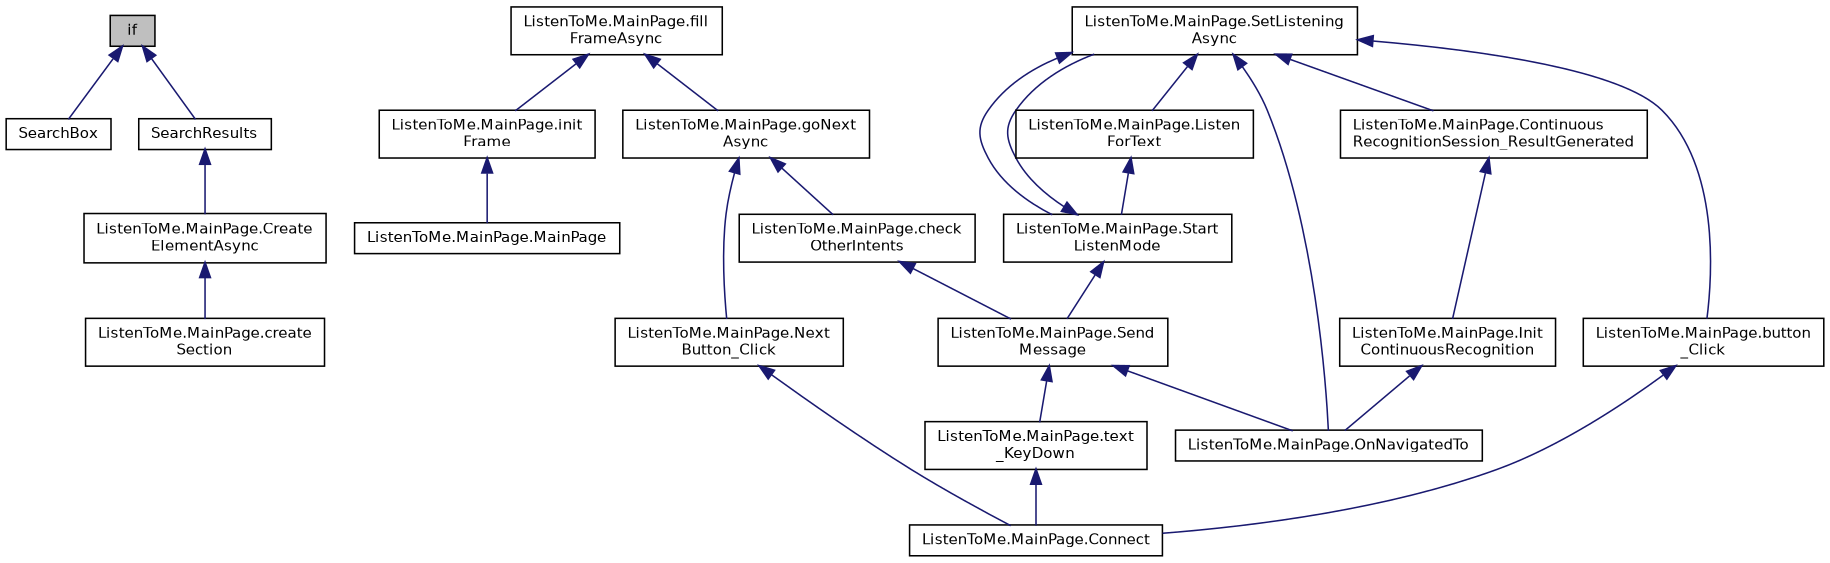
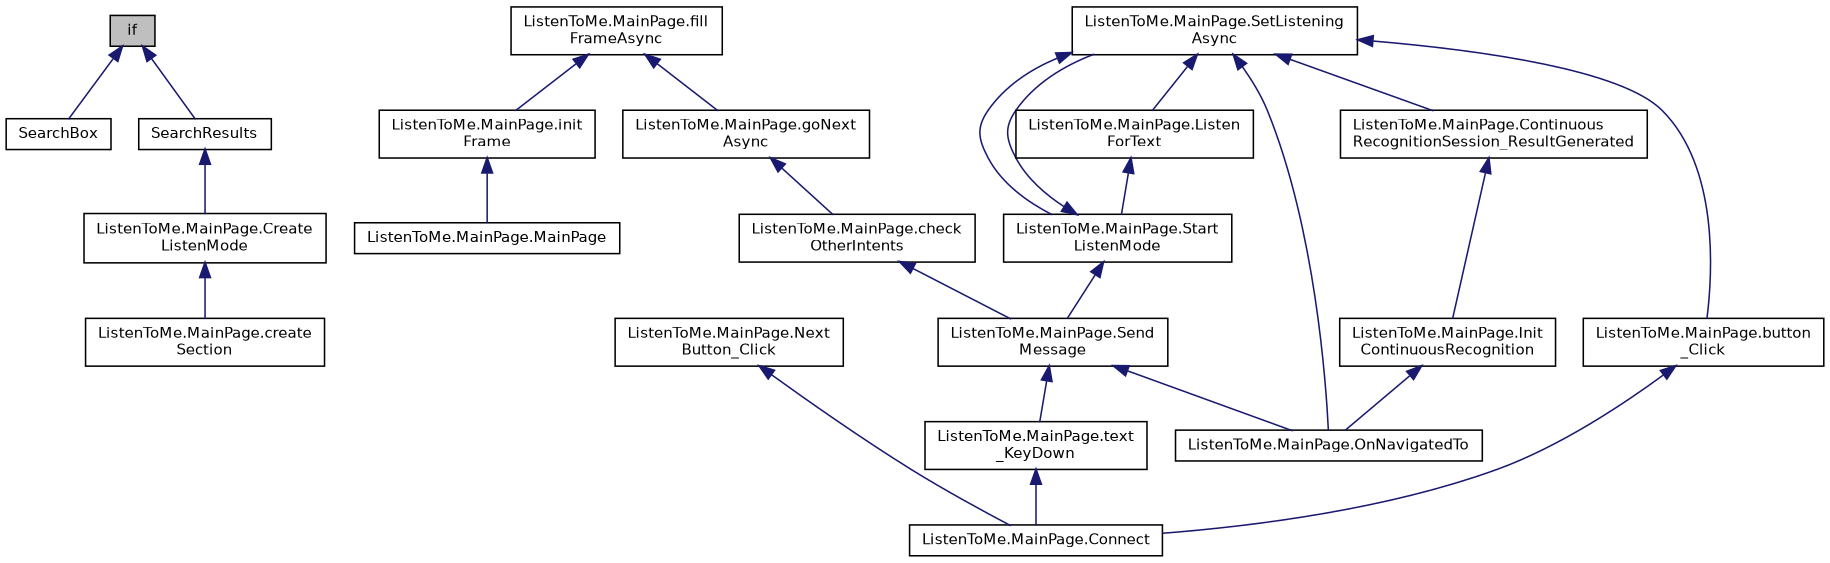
(205, 238) -> (205, 238)
(724, 246) -> none
